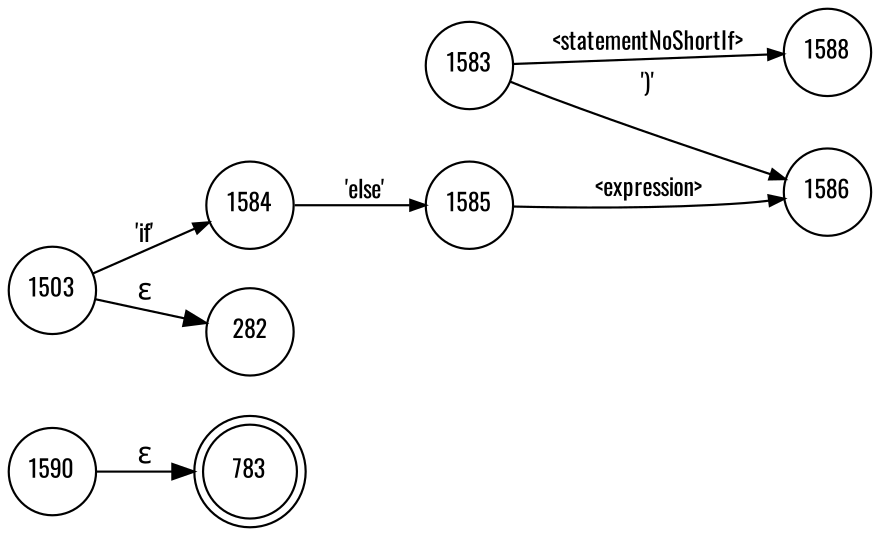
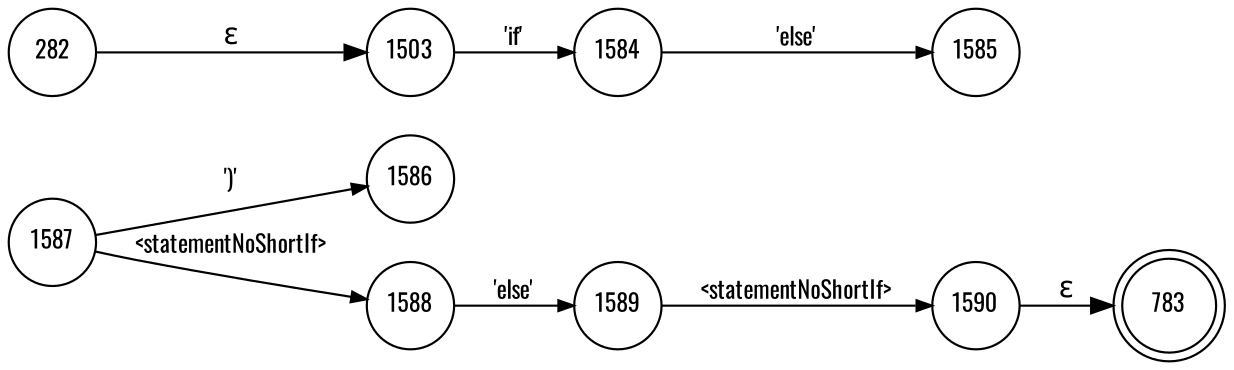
(469, 66) -> (52, 242)
(641, 207) -> none
none -> (618, 306)
(140, 309) -> (220, 52)
